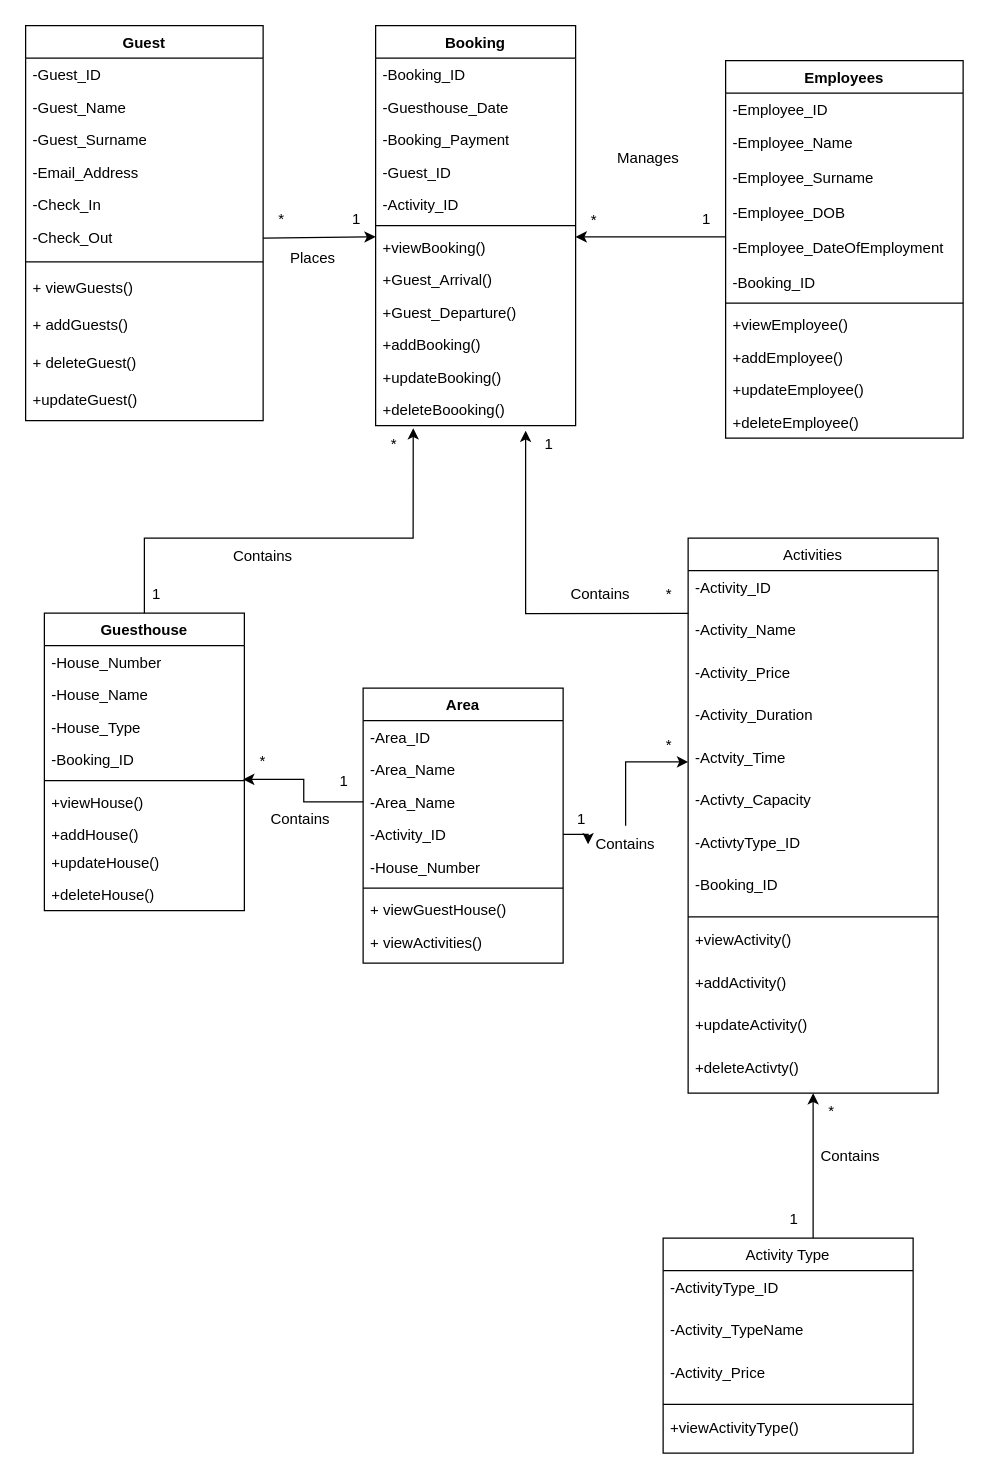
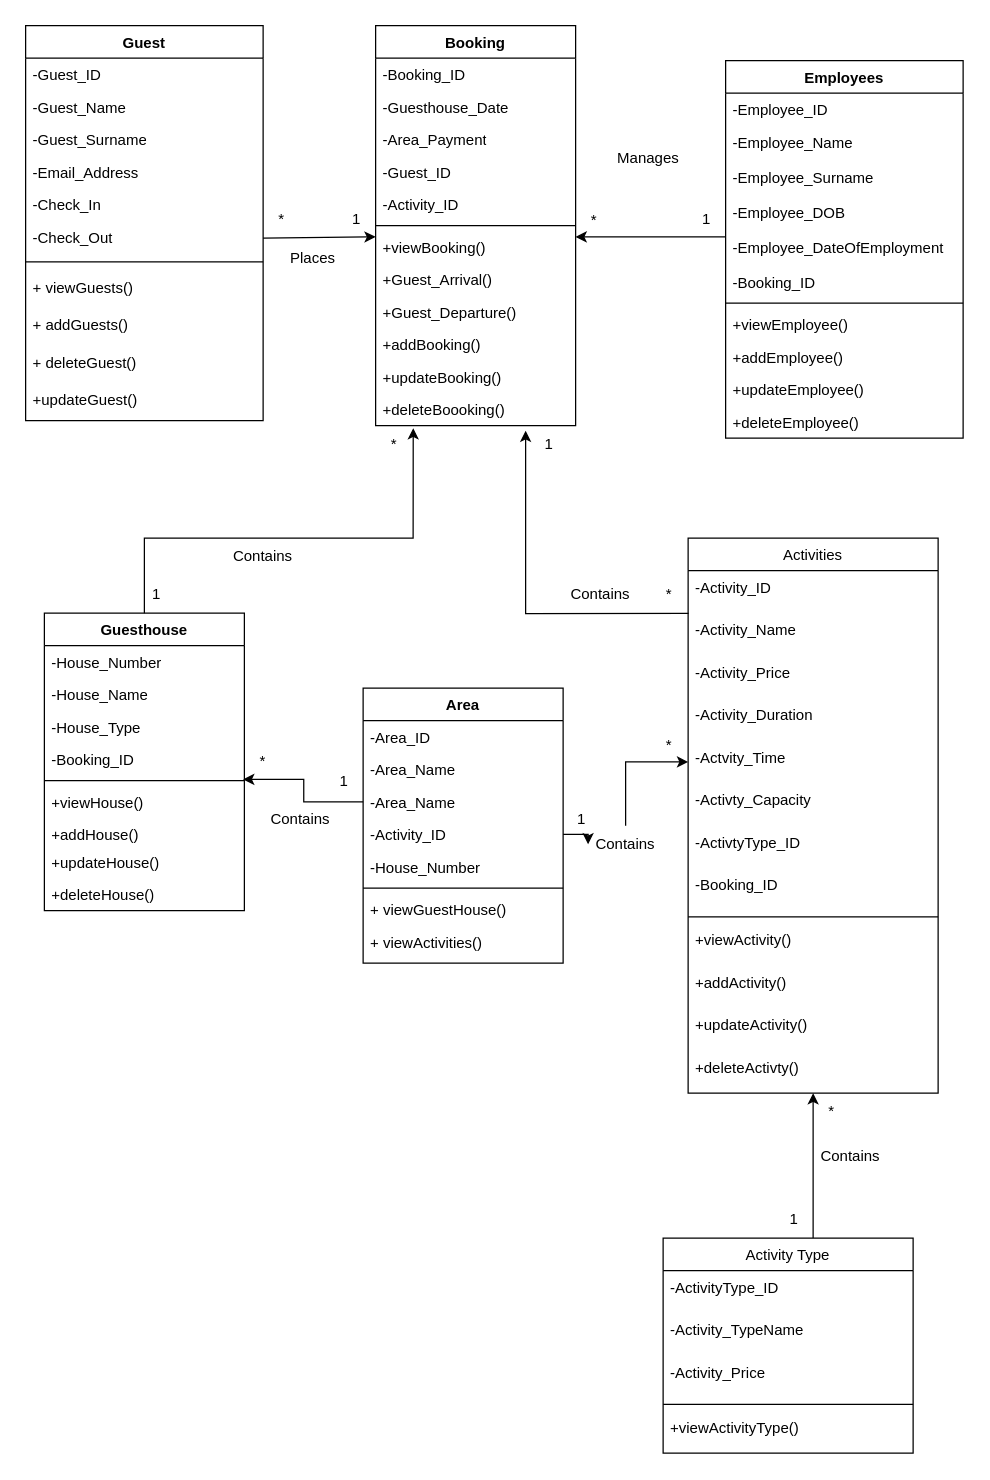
(448, 141) -> (438, 141)
